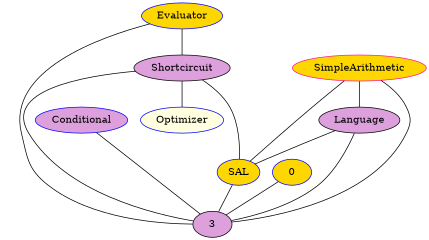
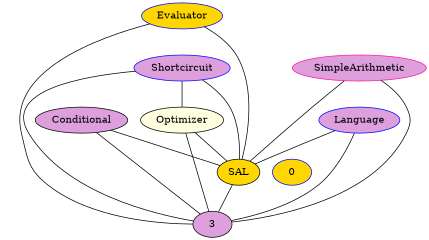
(182, 42) -> (247, 85)
(182, 68) -> (182, 68)
(359, 68) -> (359, 68)
(359, 94) -> none
(81, 120) -> (81, 120)
(182, 120) -> (182, 120)
(359, 120) -> (359, 120)
none -> (211, 147)
none -> (165, 148)
(239, 172) -> (239, 172)
(252, 198) -> (197, 172)
